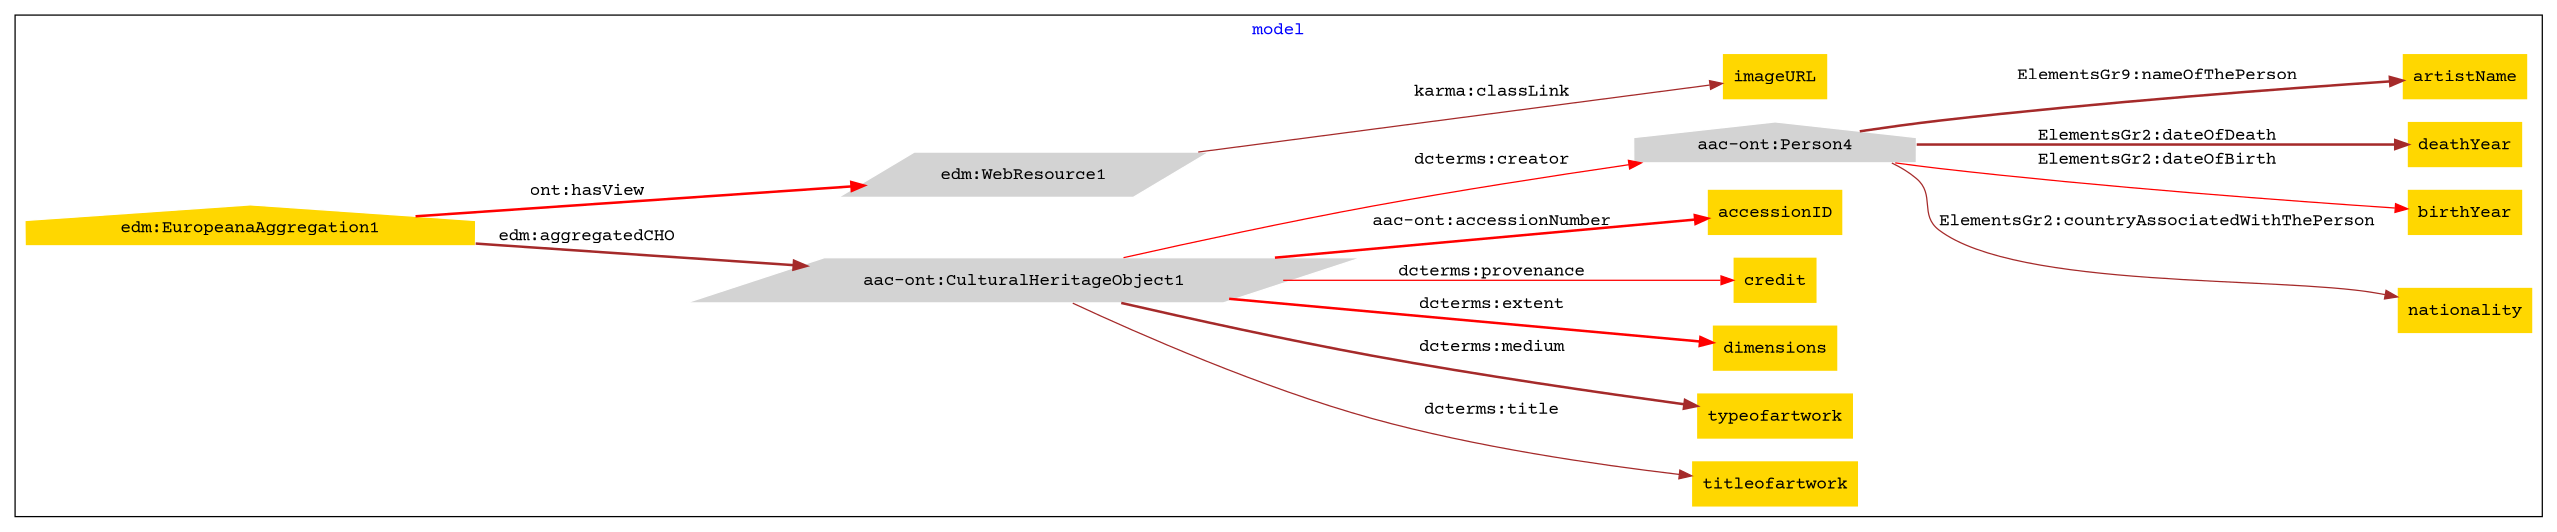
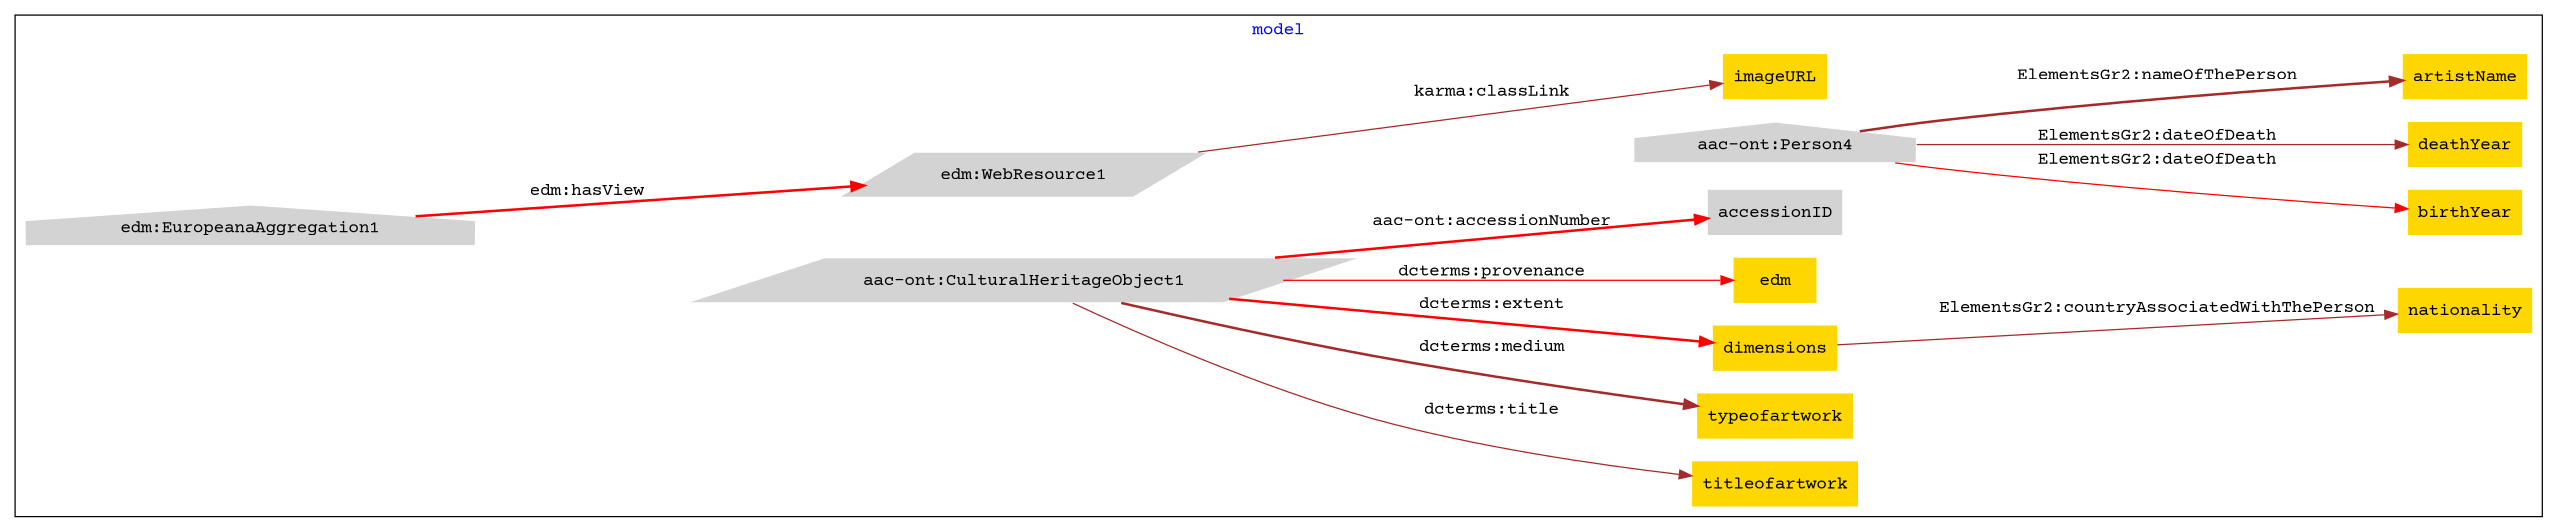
(2157, 75) -> (2157, 75)
(2156, 145) -> (2156, 145)
(2157, 159) -> (2157, 159)
(587, 190) -> (587, 190)
(1375, 206) -> none
(1775, 212) -> (1775, 212)
(250, 228) -> (250, 228)
(635, 254) -> none
(2115, 274) -> (2111, 330)
(1775, 280) -> (1775, 280)
